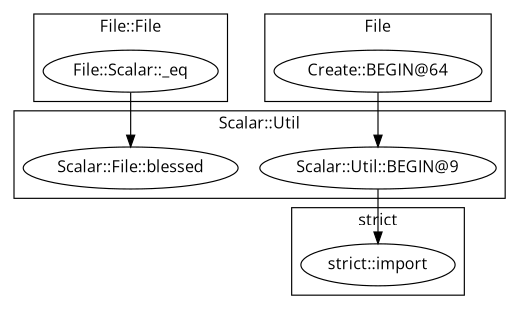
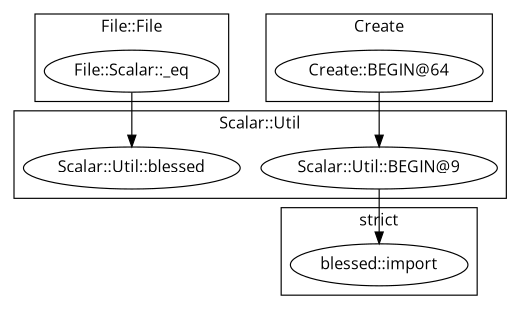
(378, 27) -> (379, 27)
(131, 168) -> (132, 168)
(378, 265) -> (379, 265)
